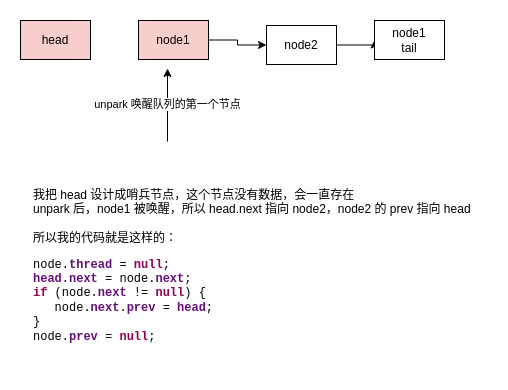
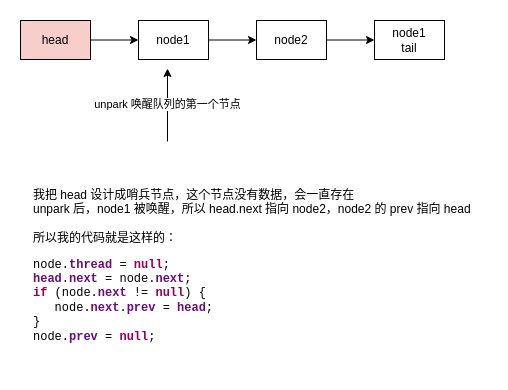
none -> (111, 40)
(174, 40) -> (174, 40)
(302, 45) -> (292, 40)
